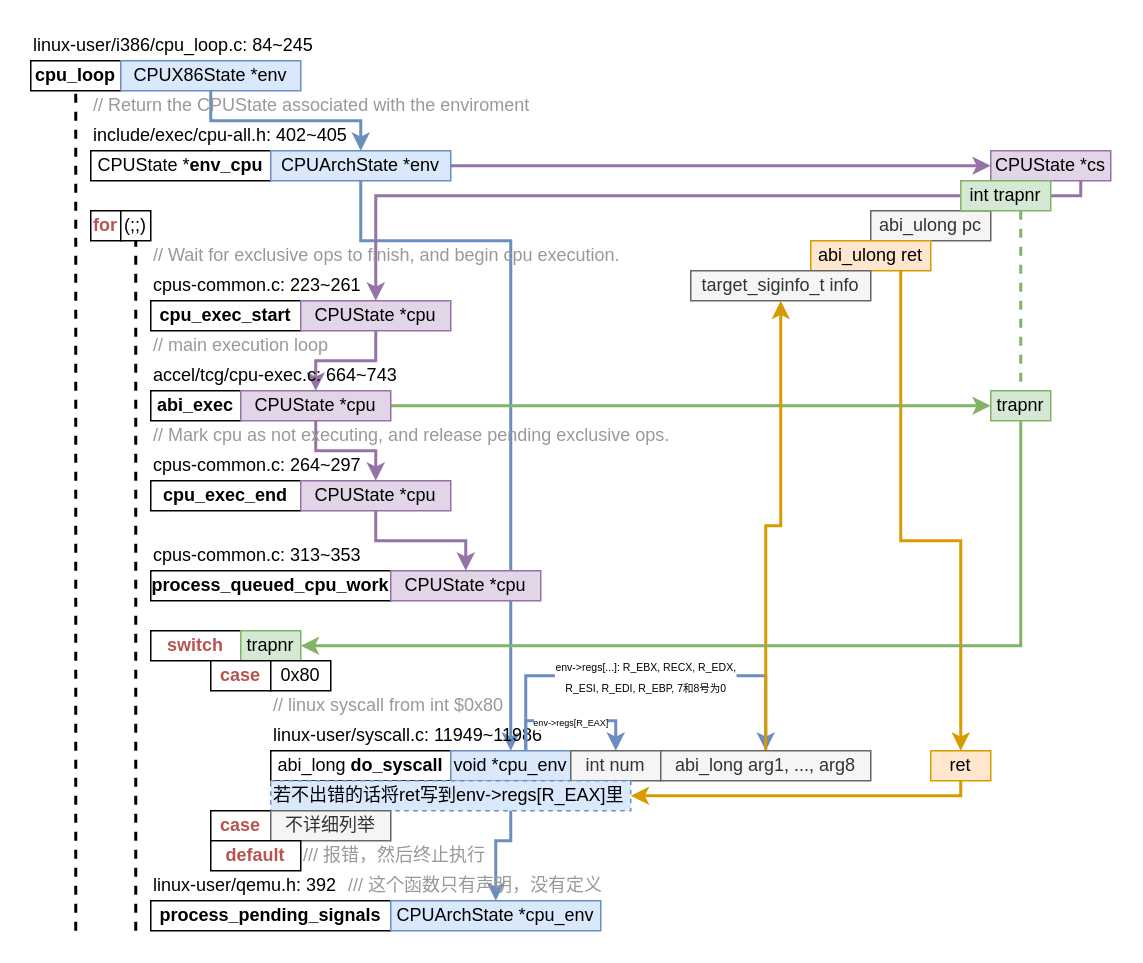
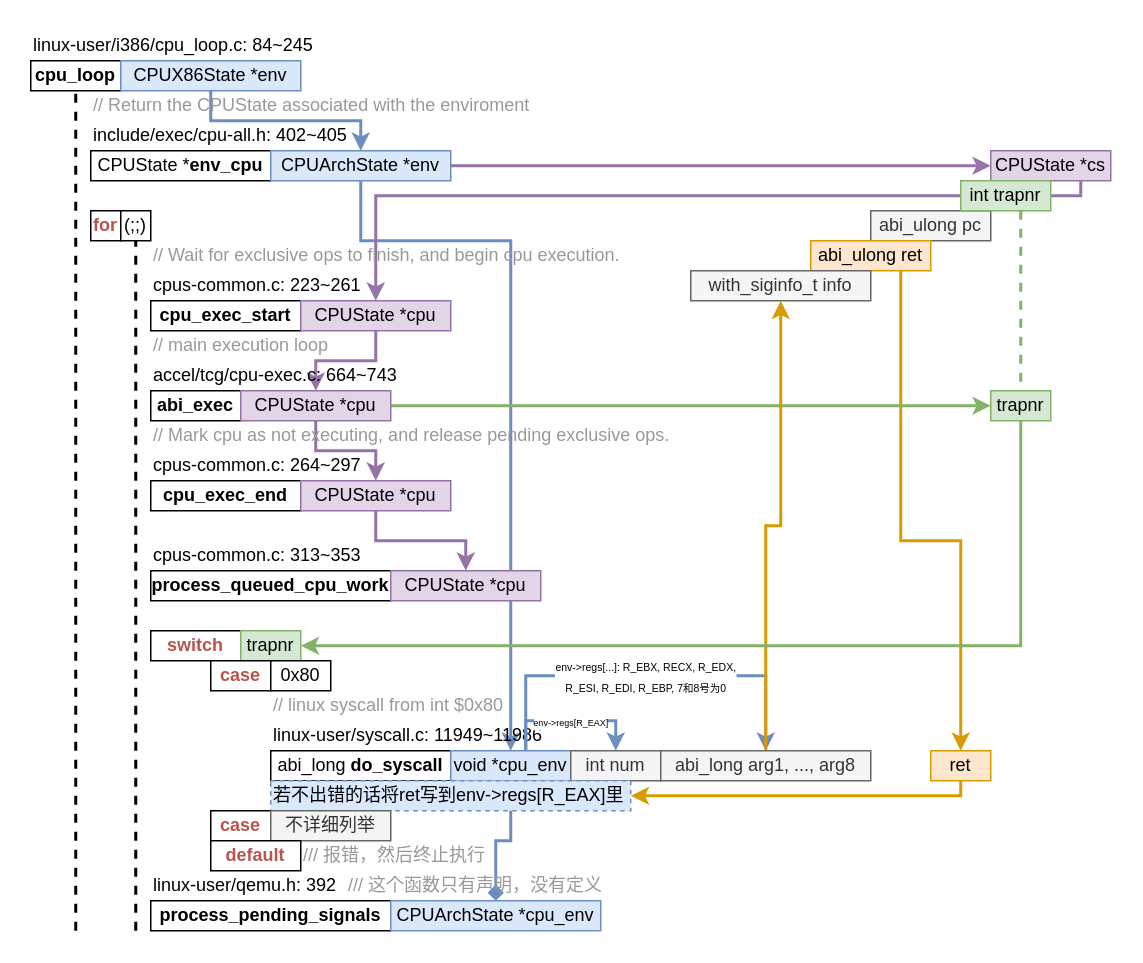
(781, 286) -> (781, 286)
(496, 885) -> (496, 885)
